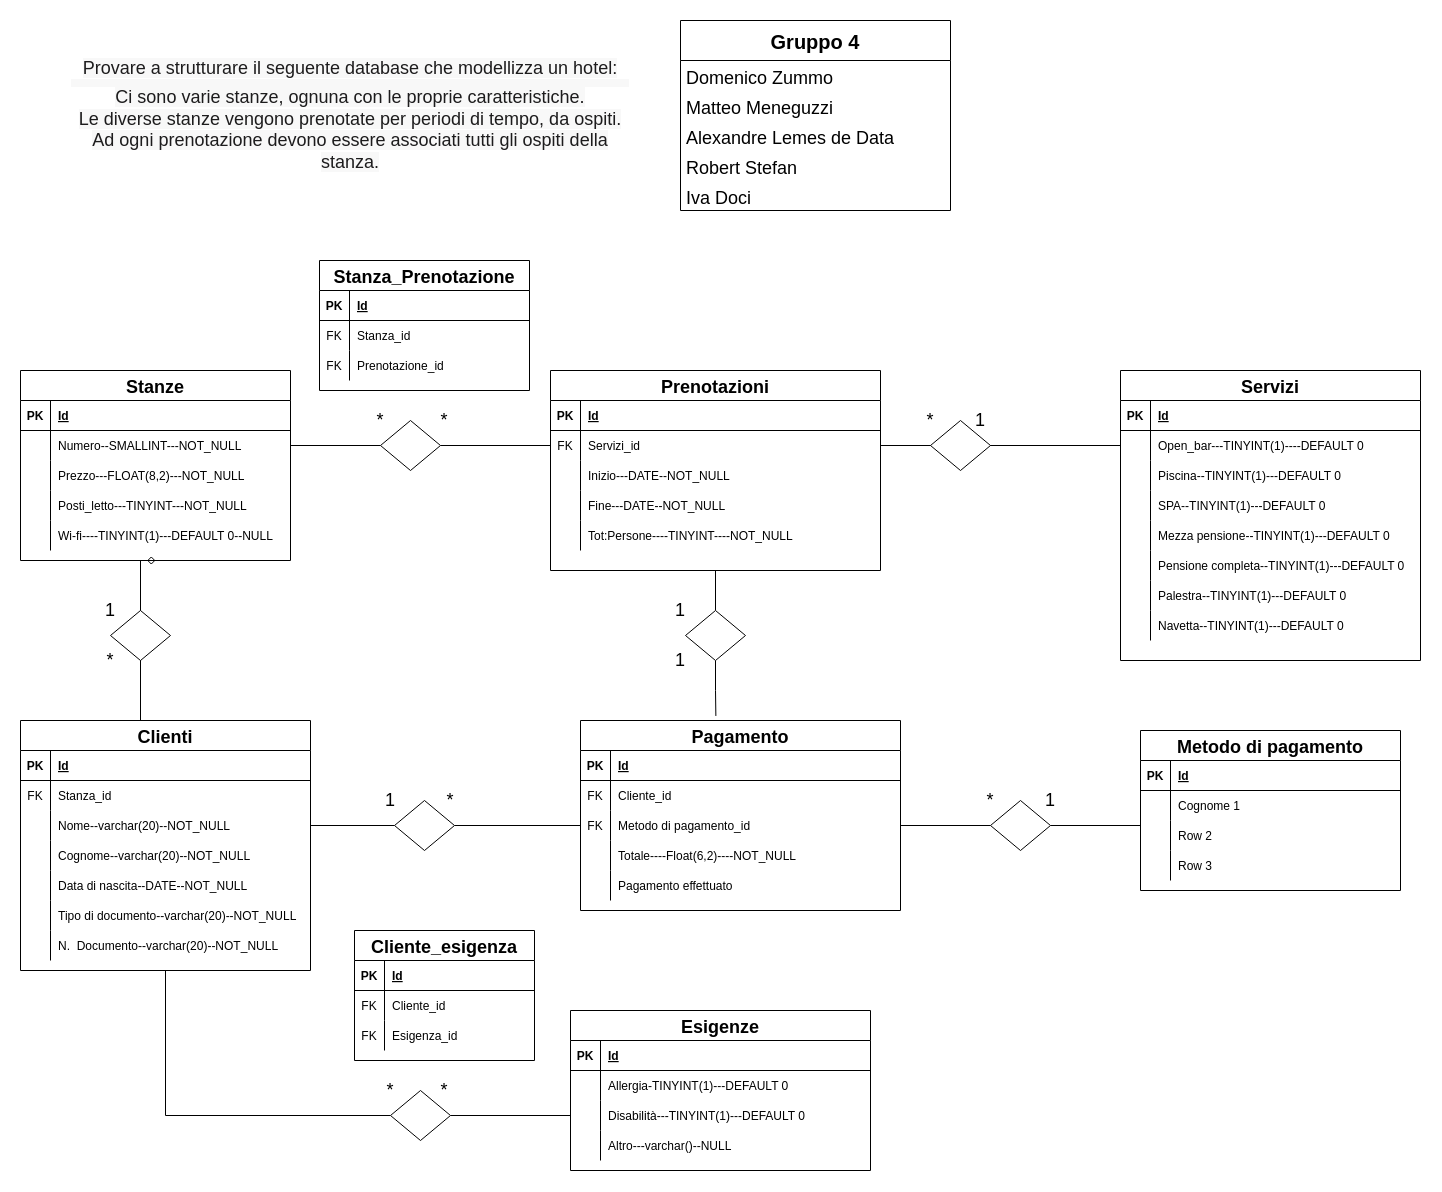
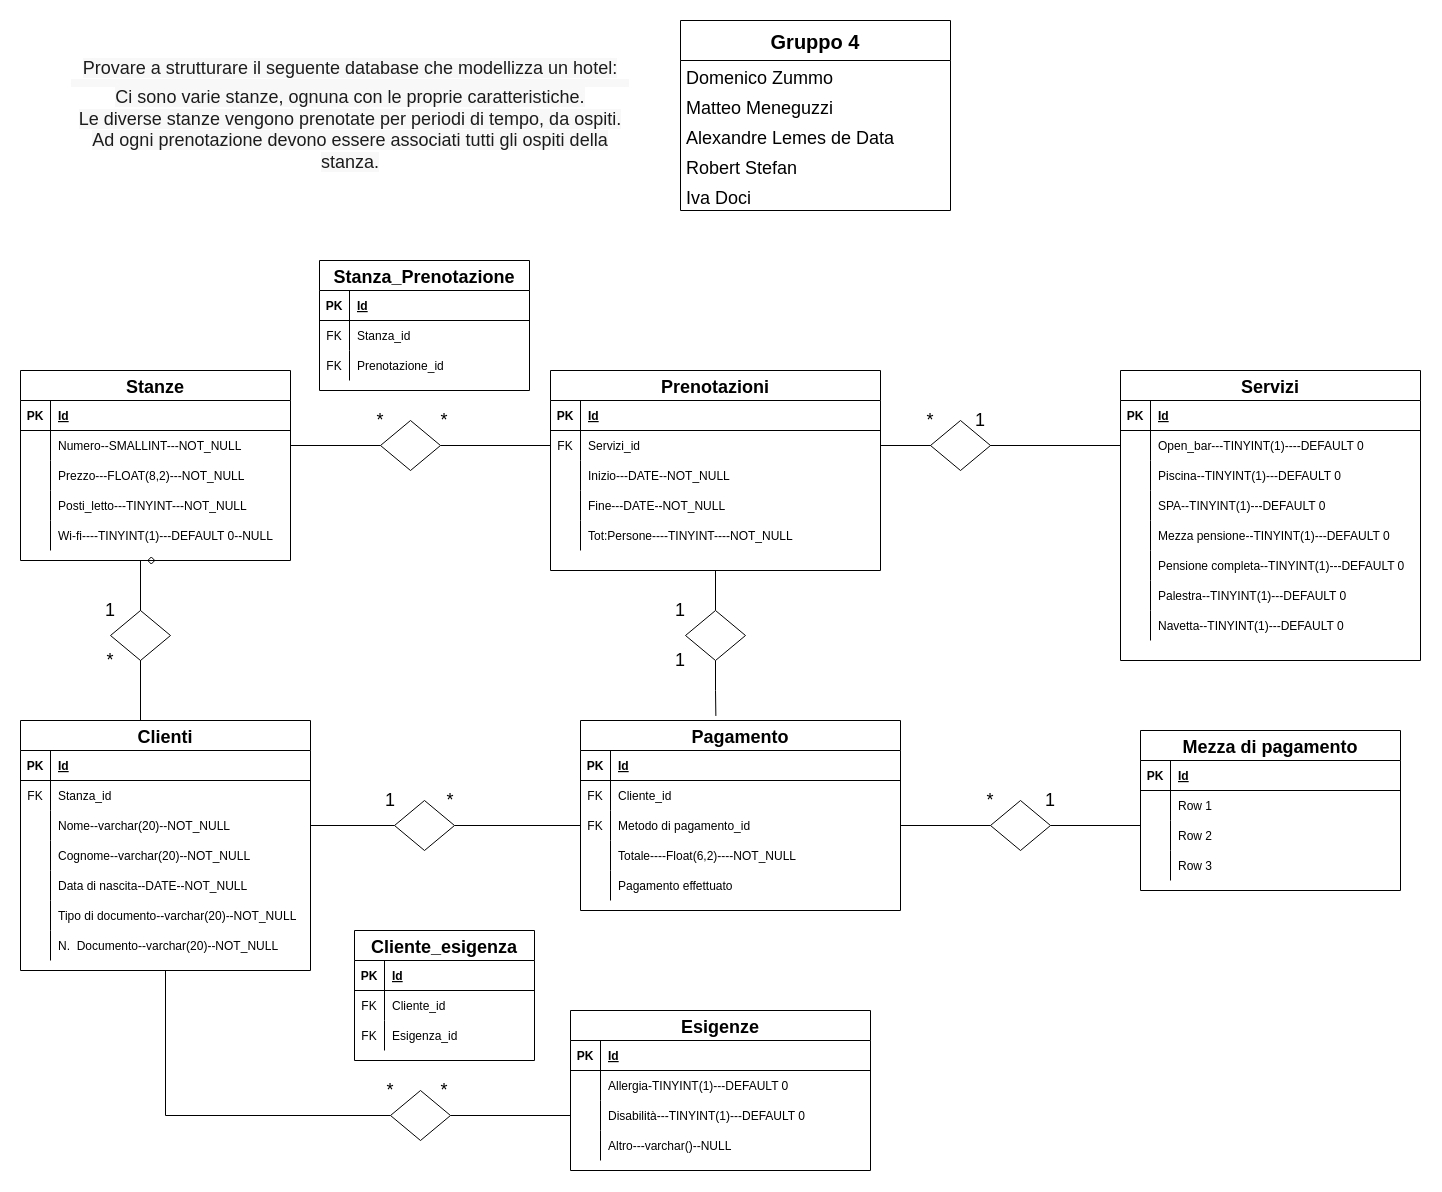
(1270, 747) -> (1270, 747)
(1207, 806) -> (1193, 806)
